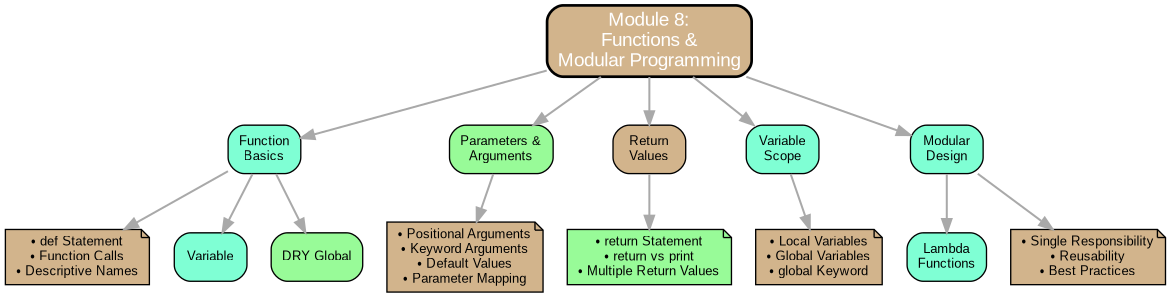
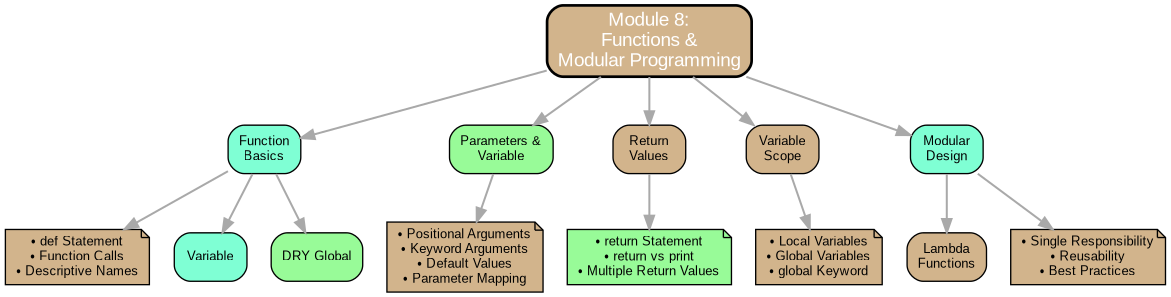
(501, 149) -> (501, 149)
(783, 149) -> (783, 149)
(947, 257) -> (947, 257)
